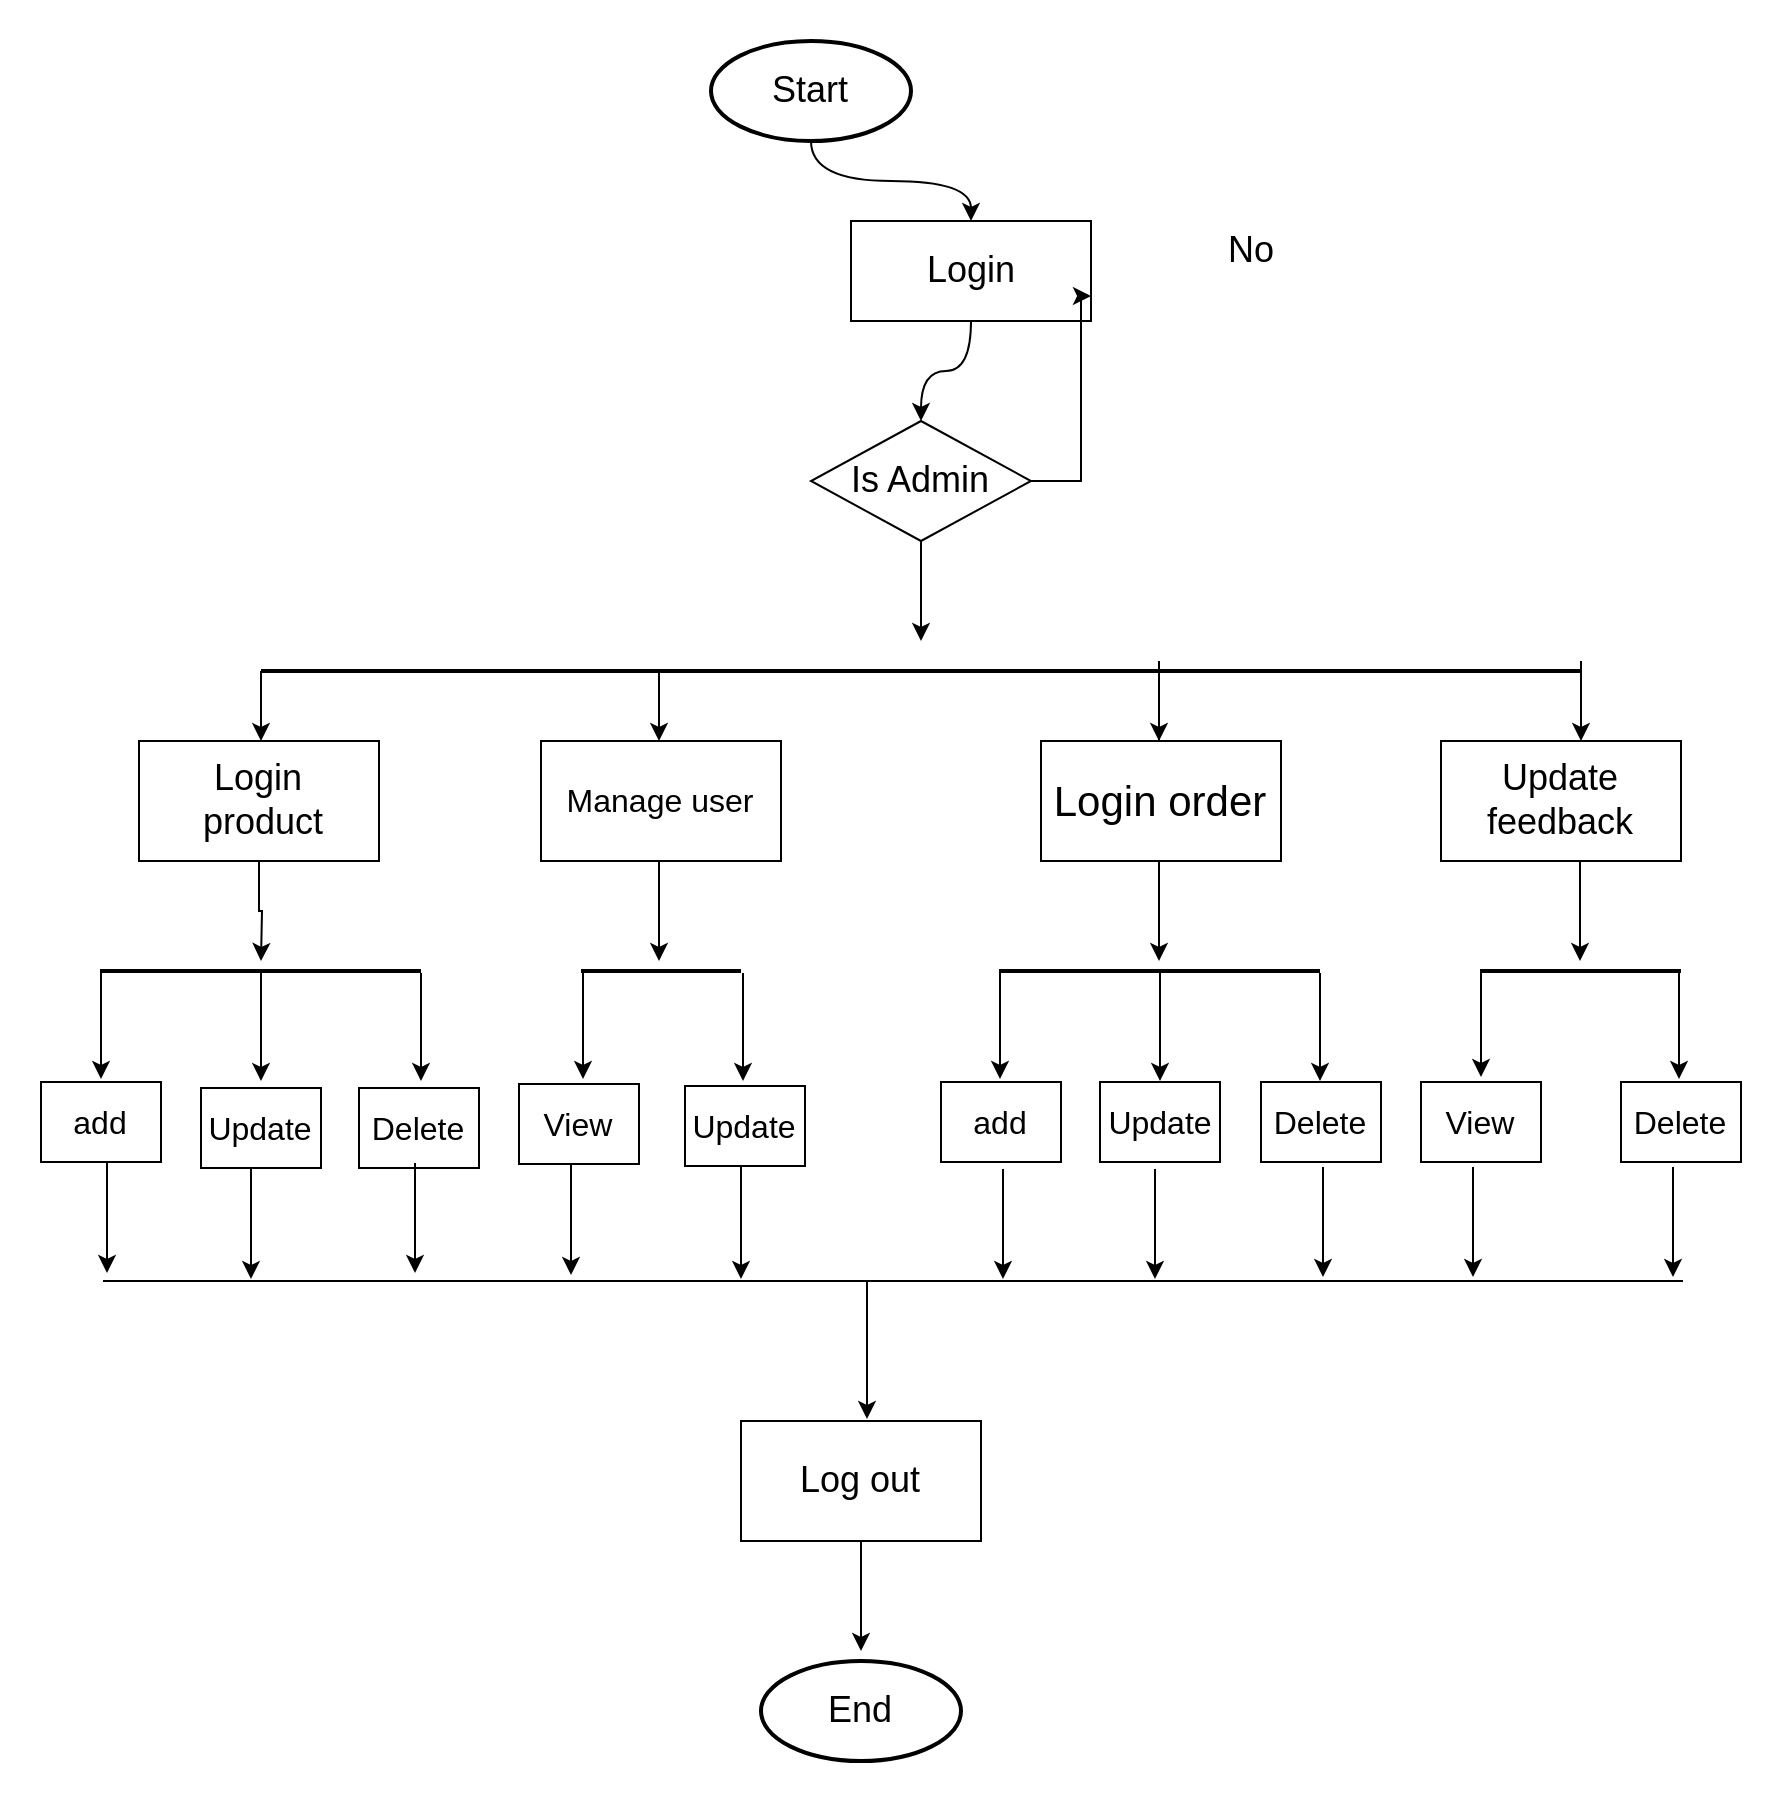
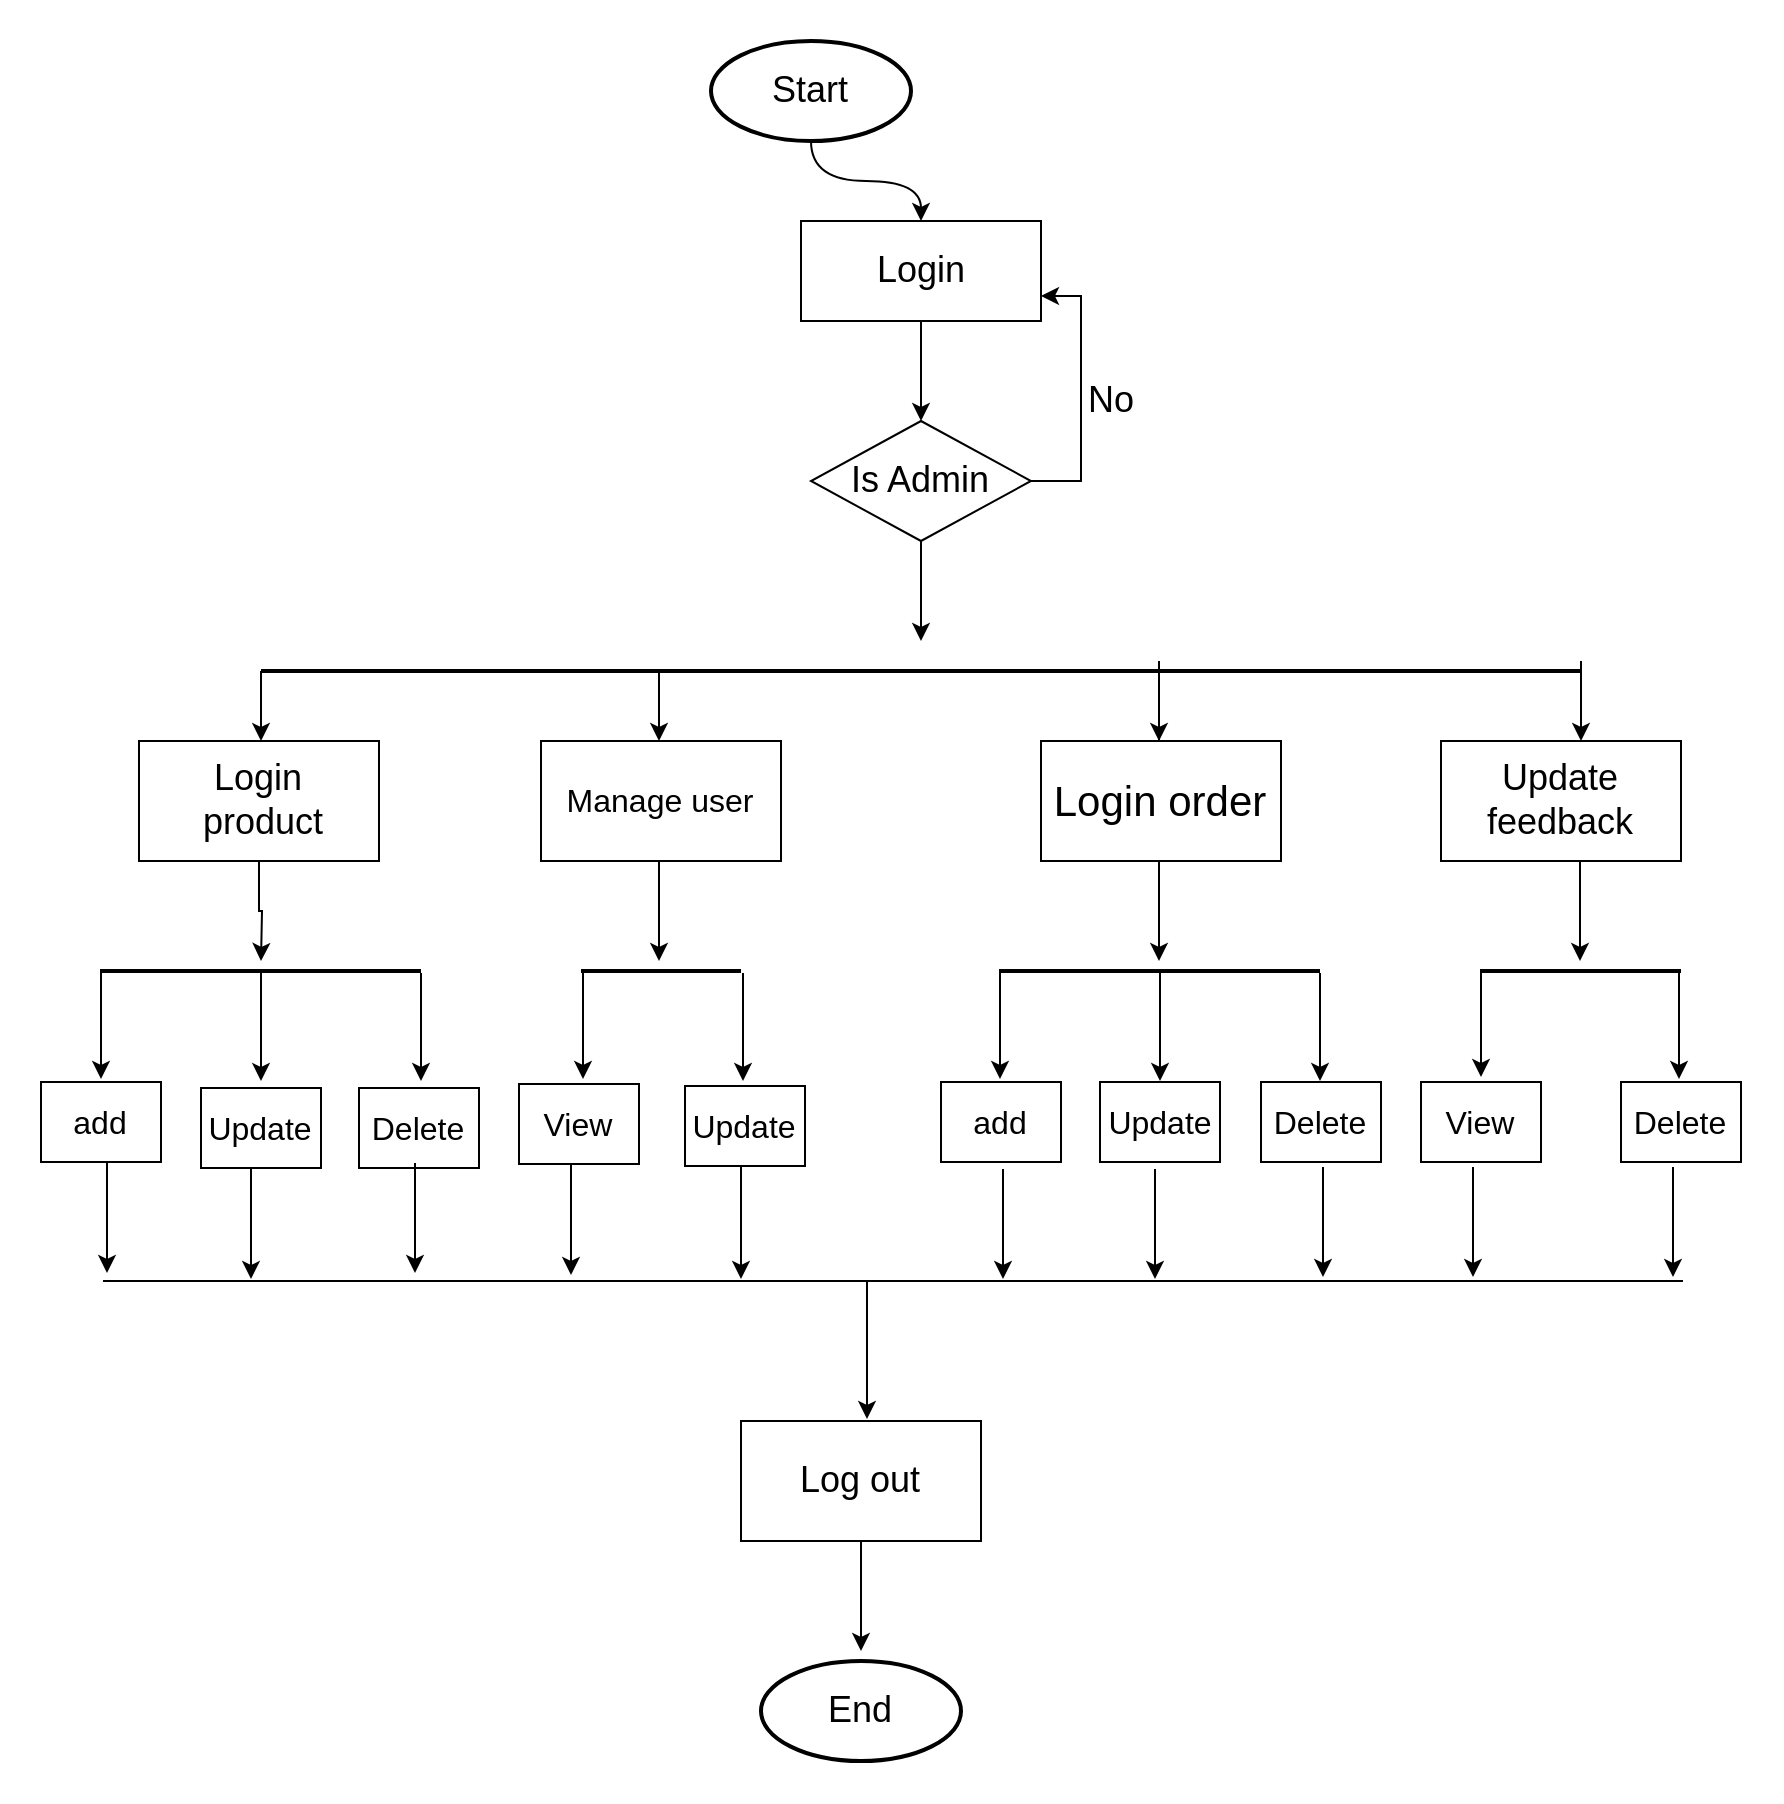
(1251, 251) -> (1111, 401)
(971, 271) -> (921, 271)
